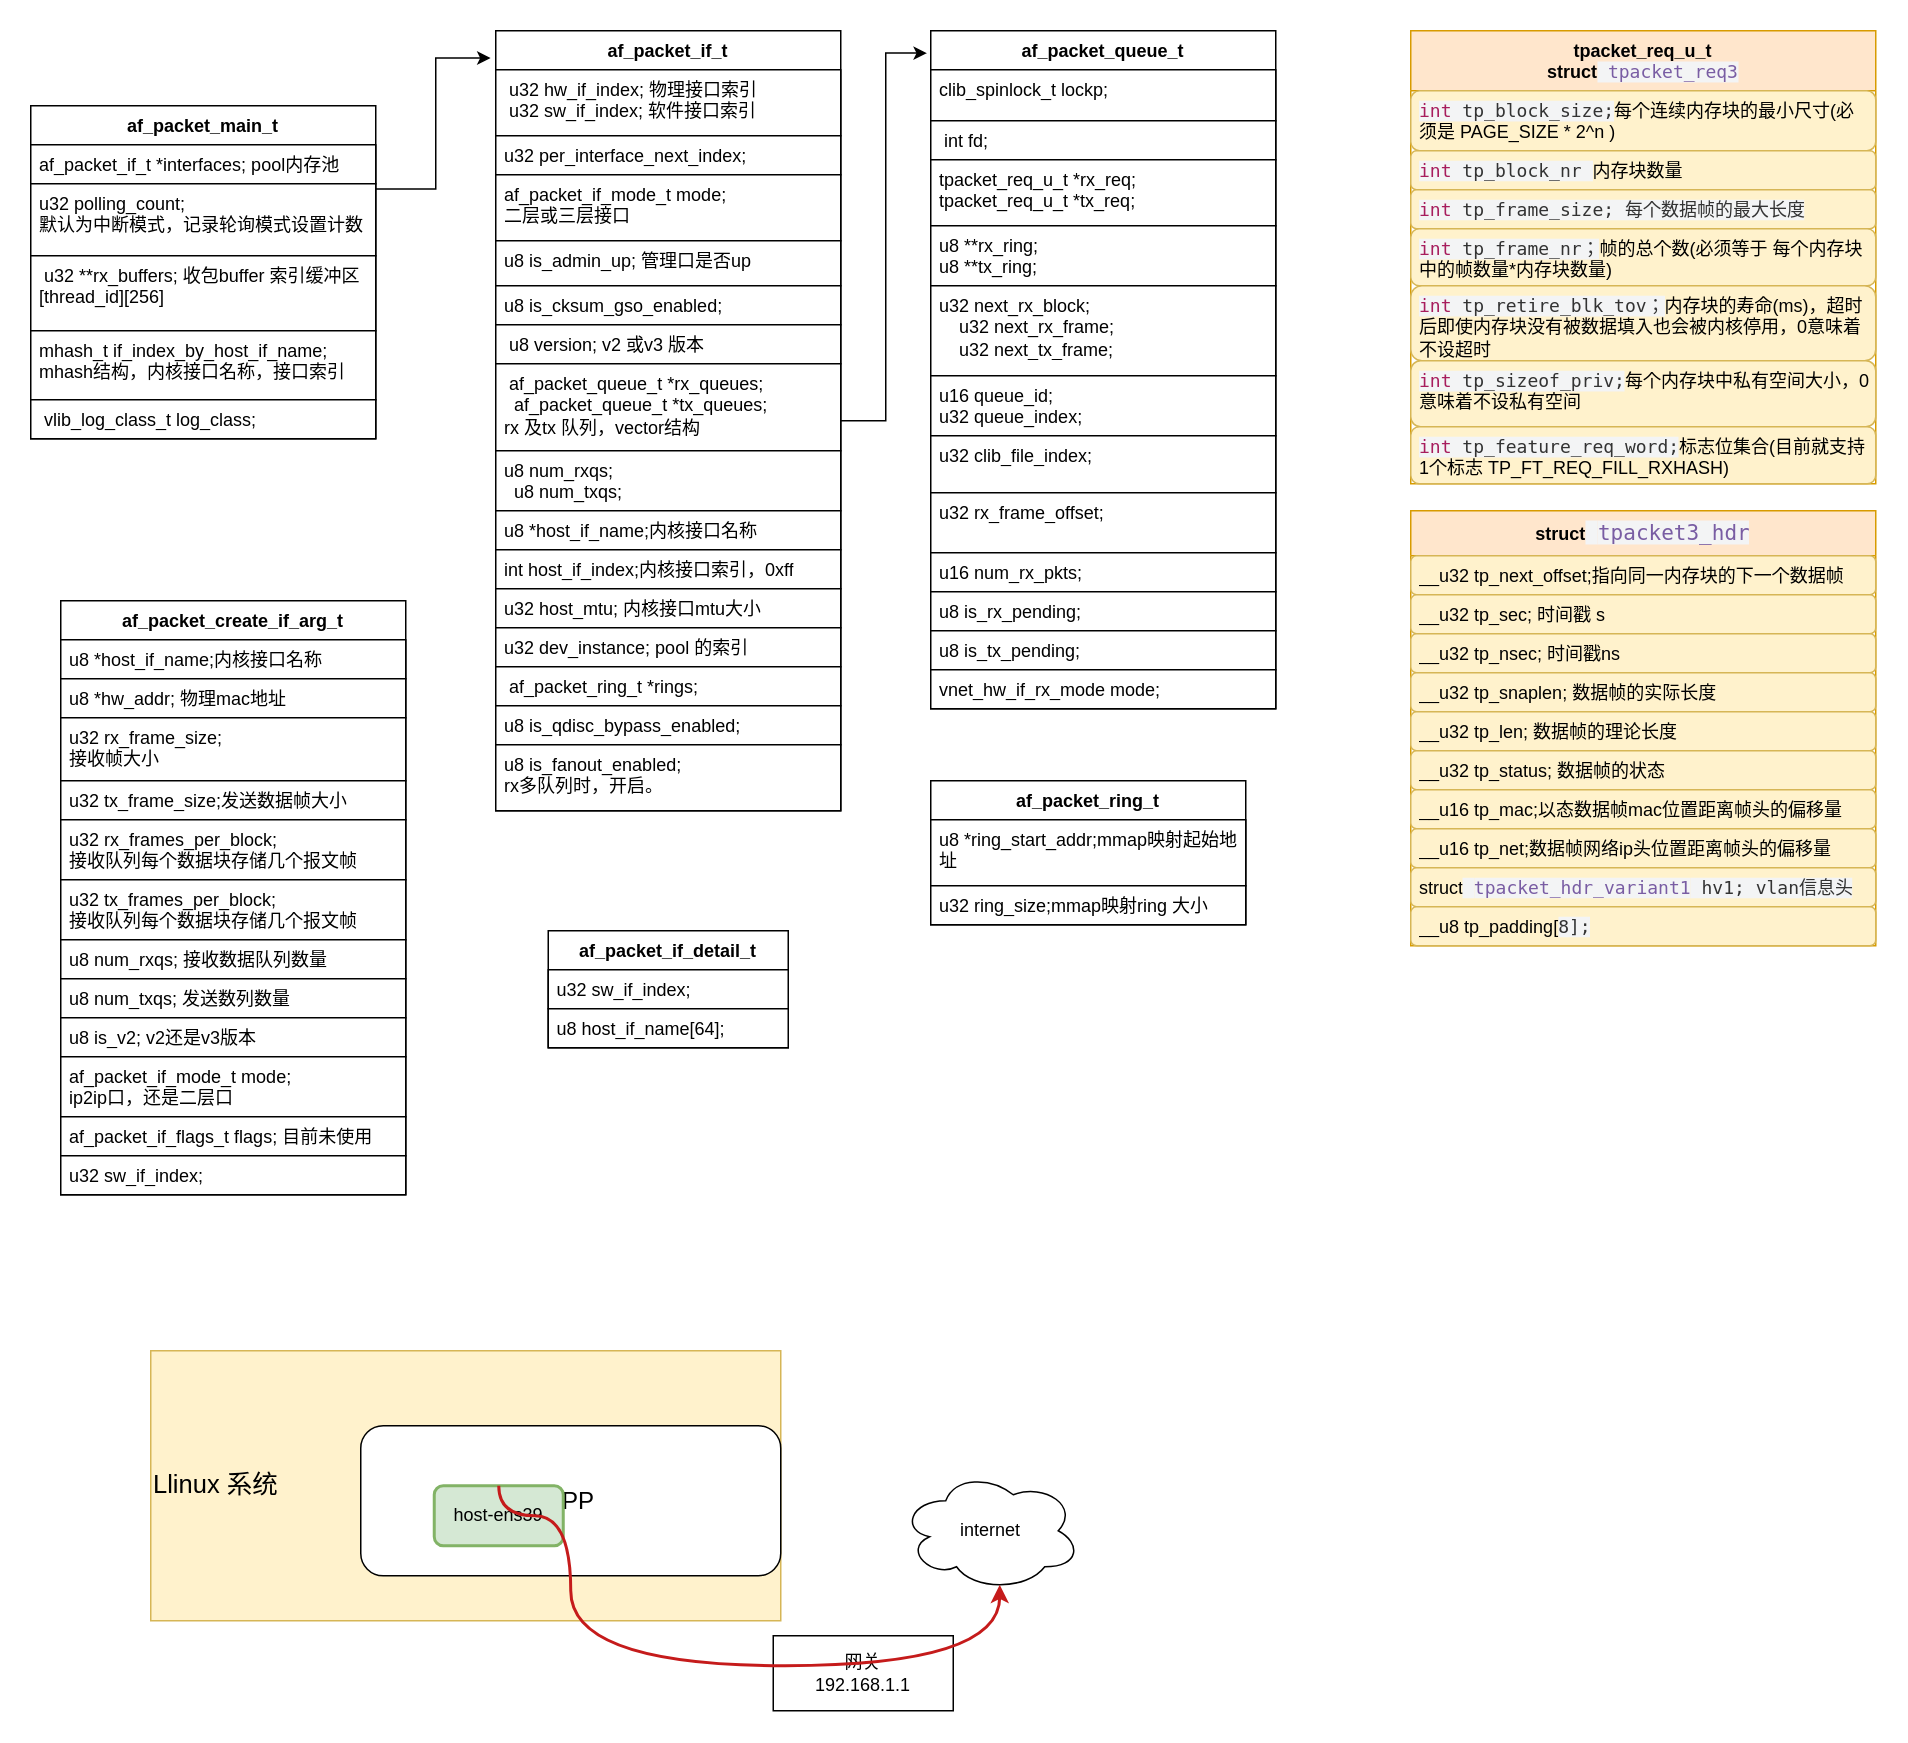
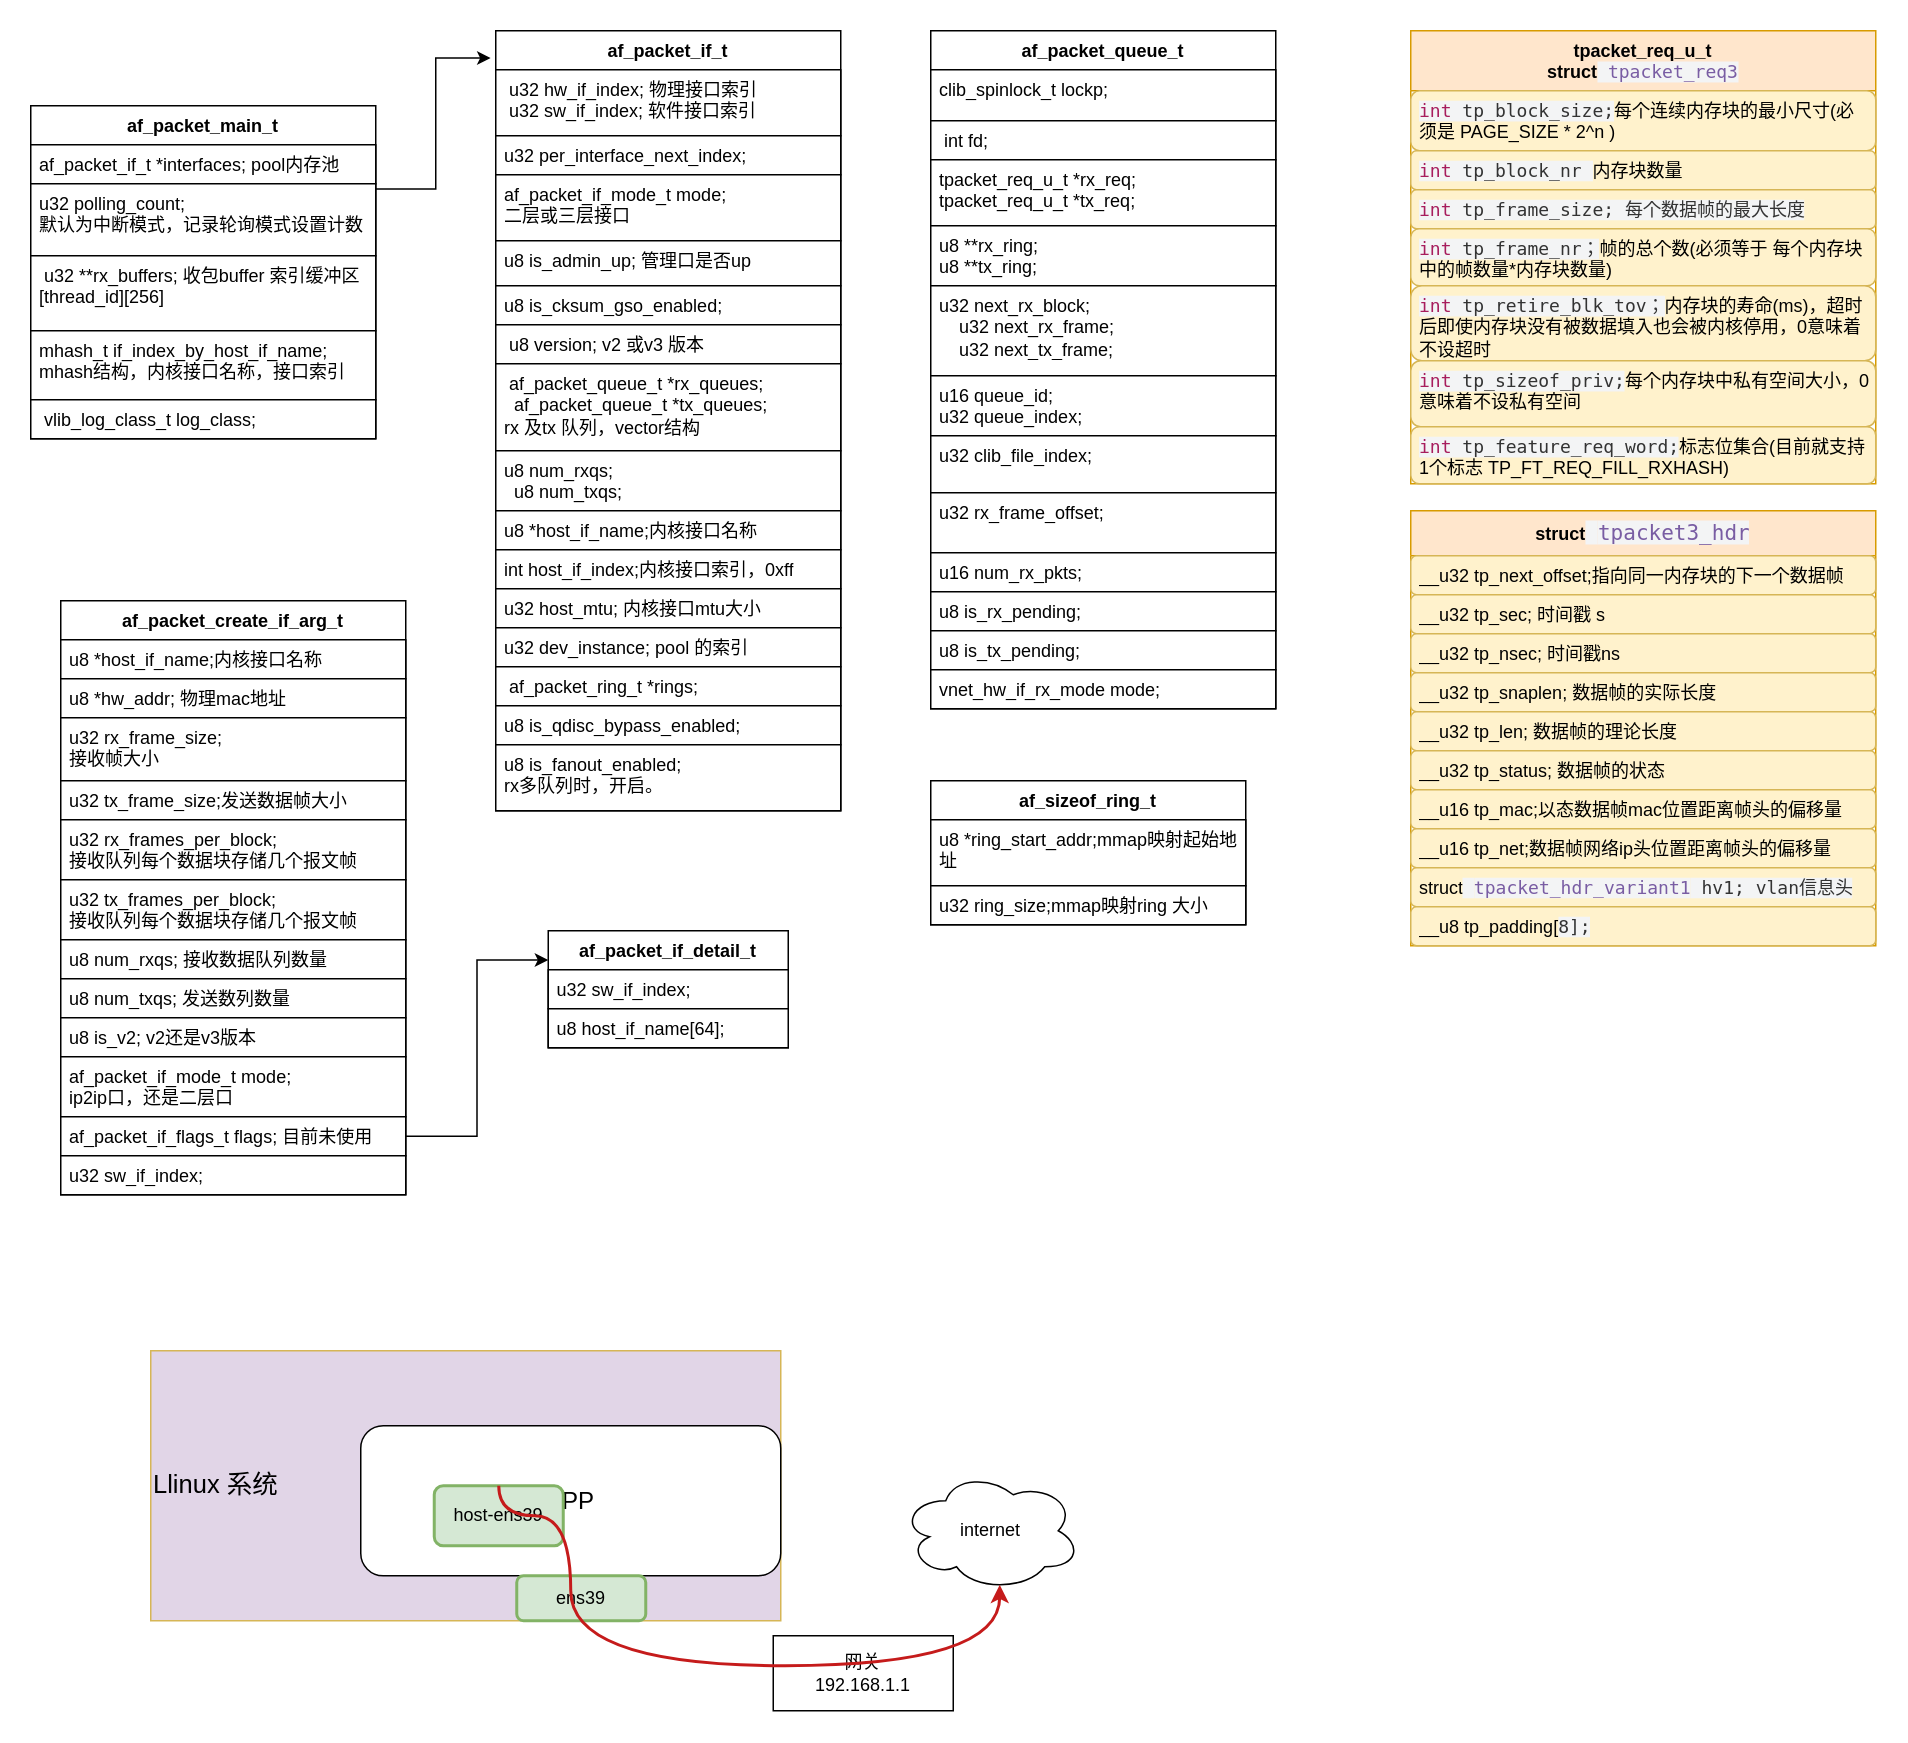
(886, 243) -> none
(1088, 802) -> (1088, 802)
none -> (477, 1053)
(200, 1486) -> (200, 1486)
none -> (581, 1598)
